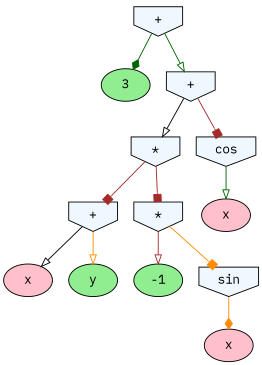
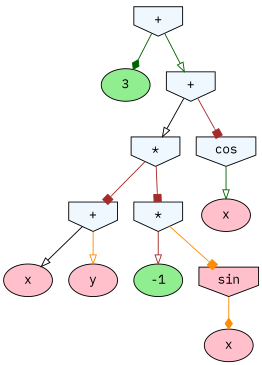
(93, 280) -> (93, 280)
(229, 280) -> (229, 280)
